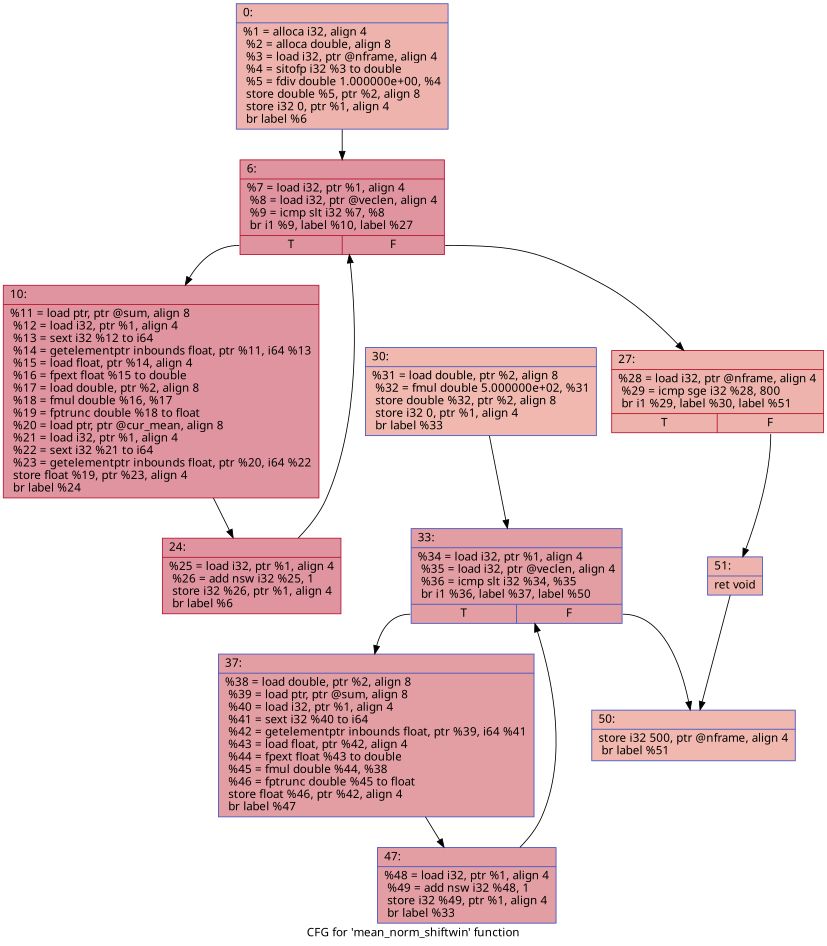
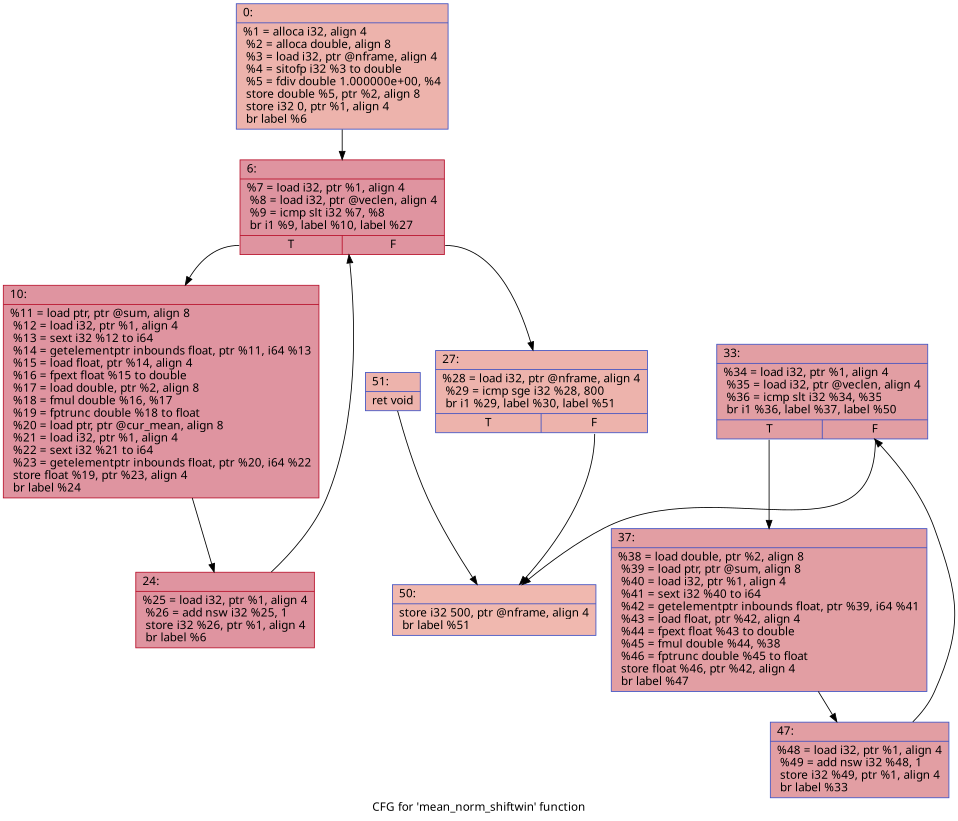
(481, 392) -> none
(718, 392) -> (542, 392)
(763, 492) -> (573, 512)
